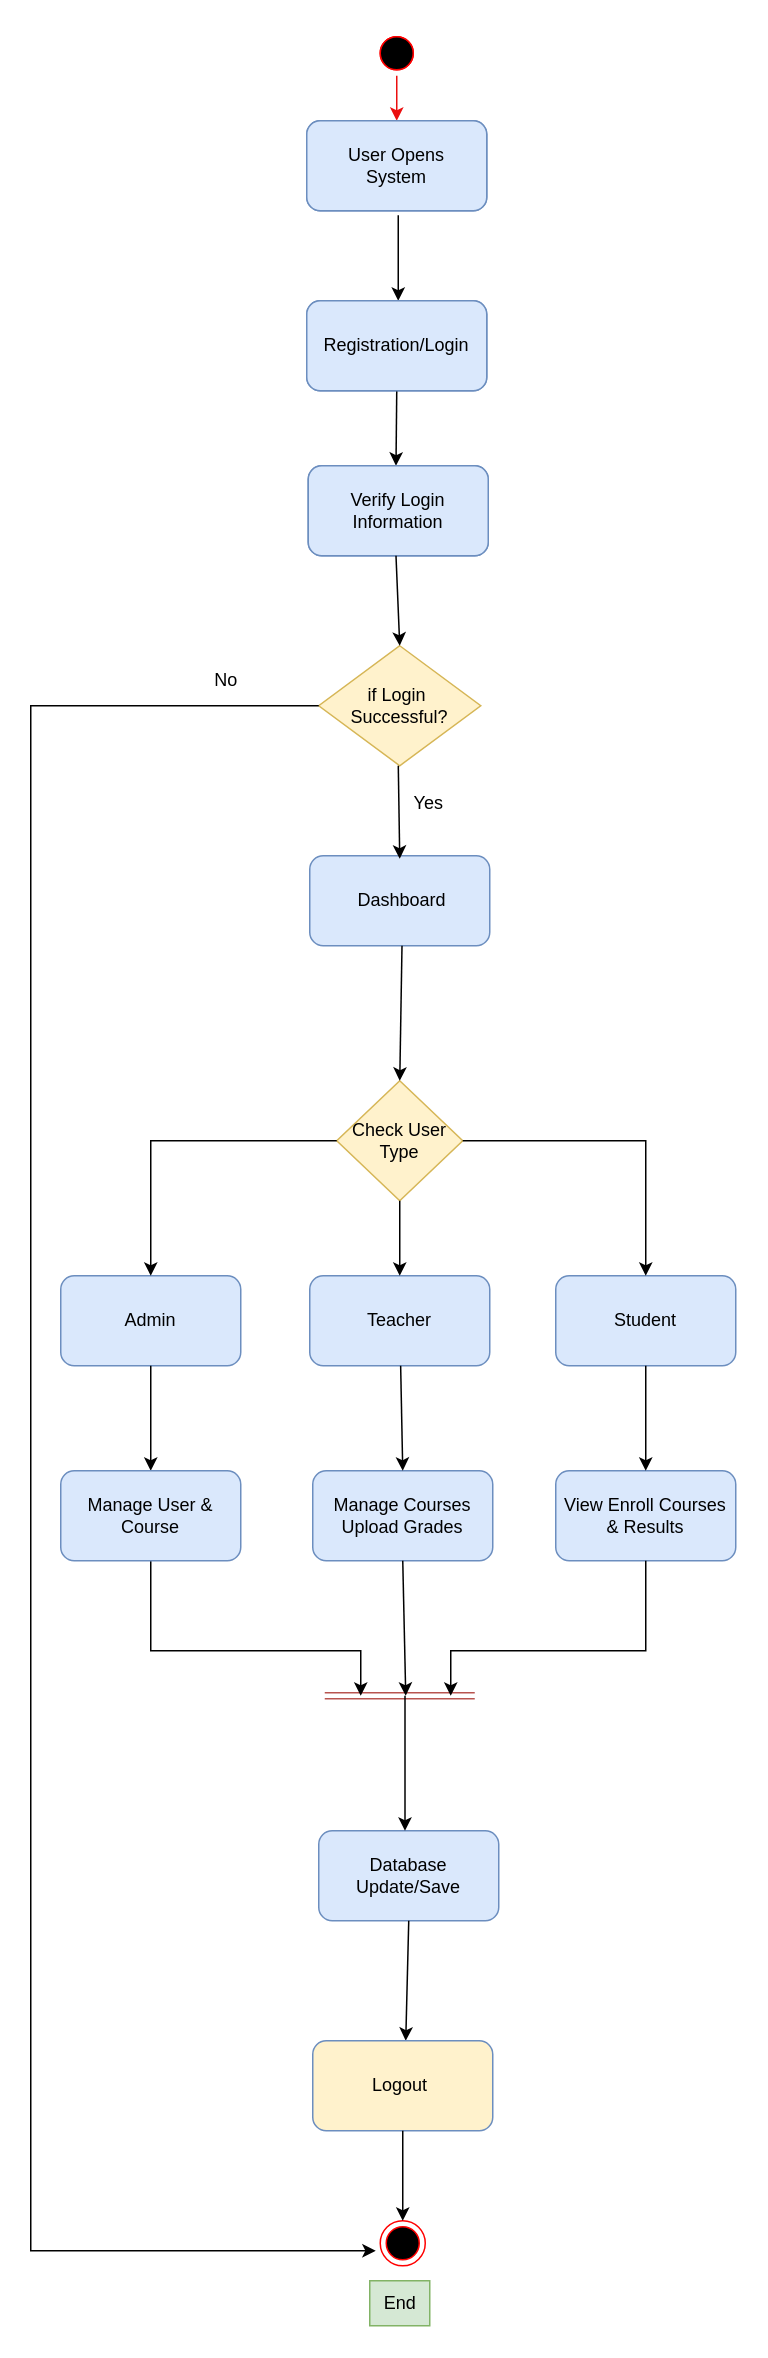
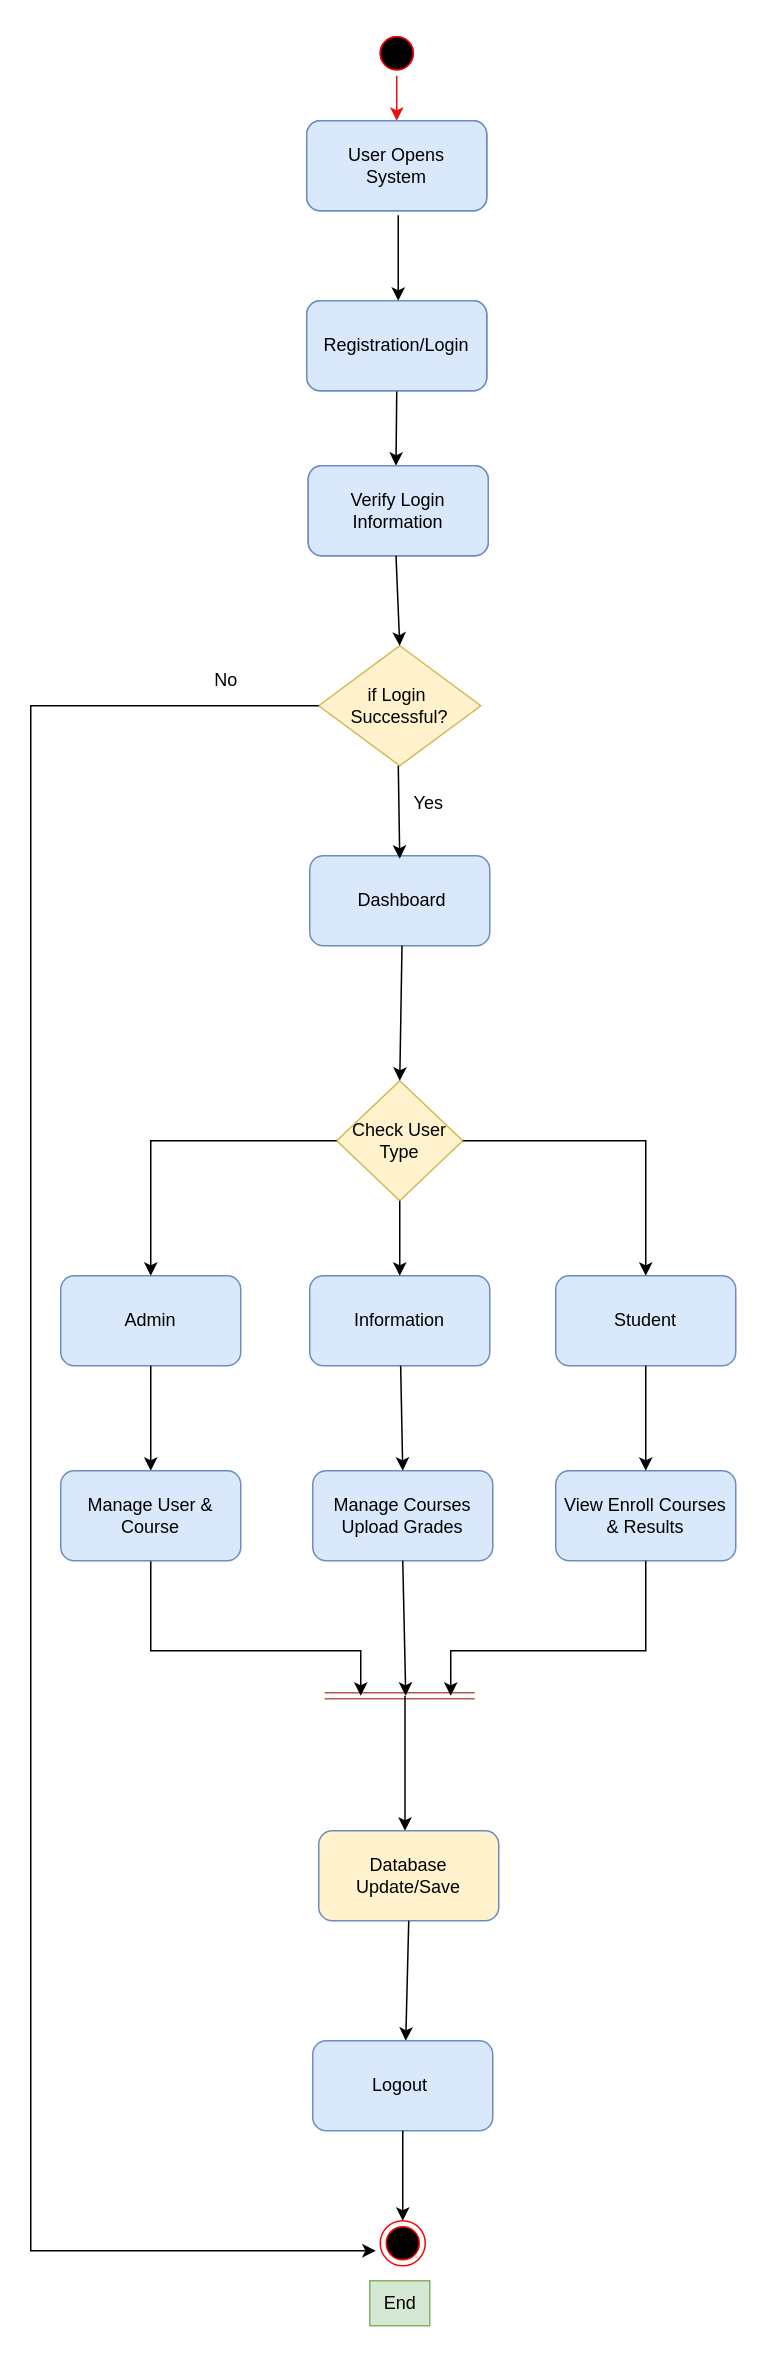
(400, 1321) -> (400, 1321)
(409, 1876) -> (409, 1876)
(403, 2086) -> (403, 2086)
